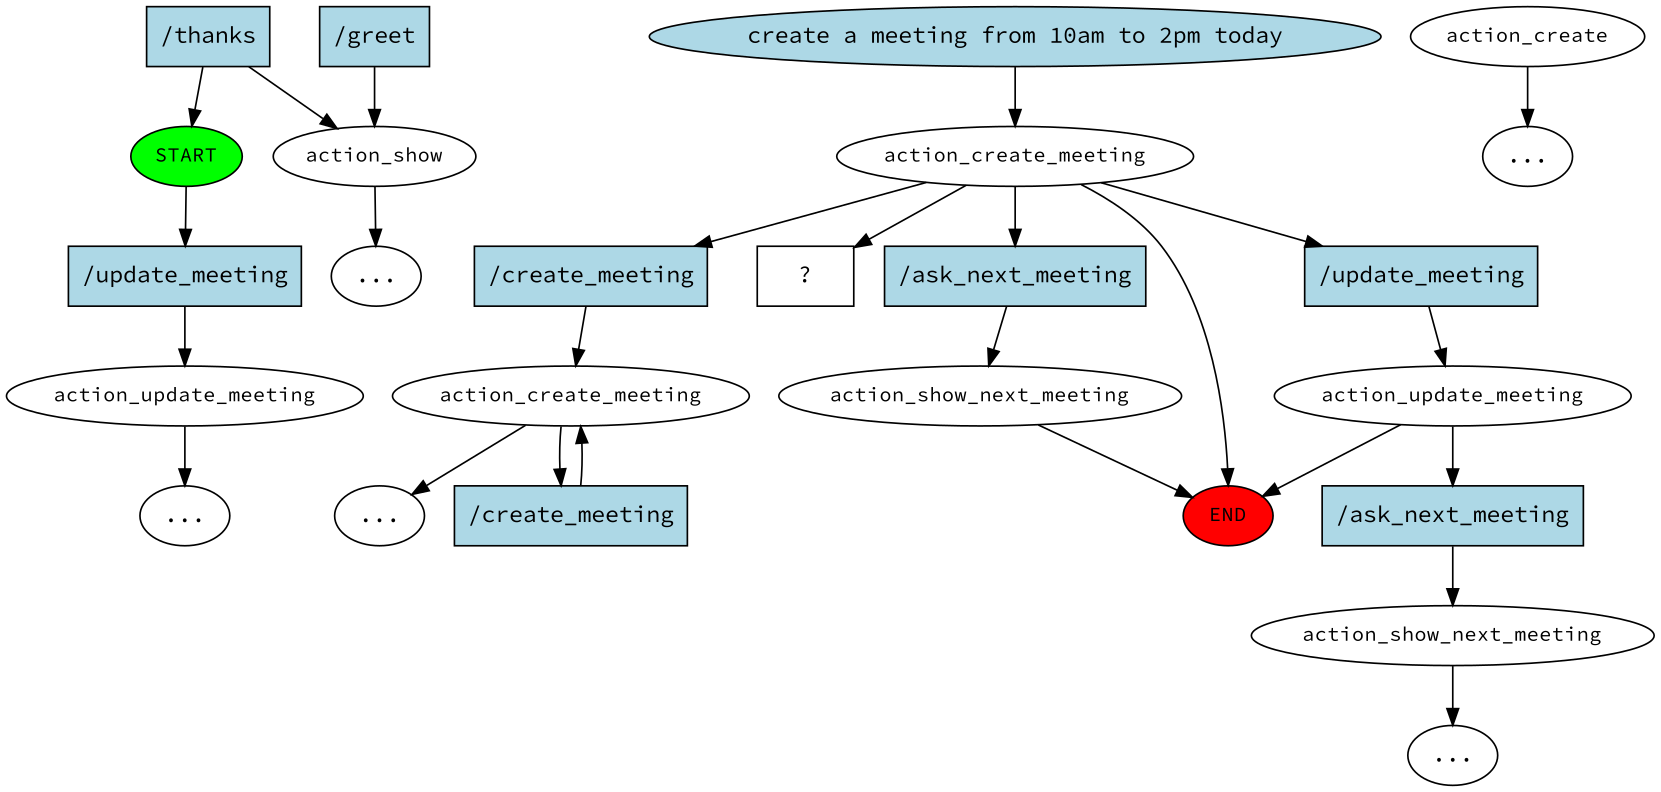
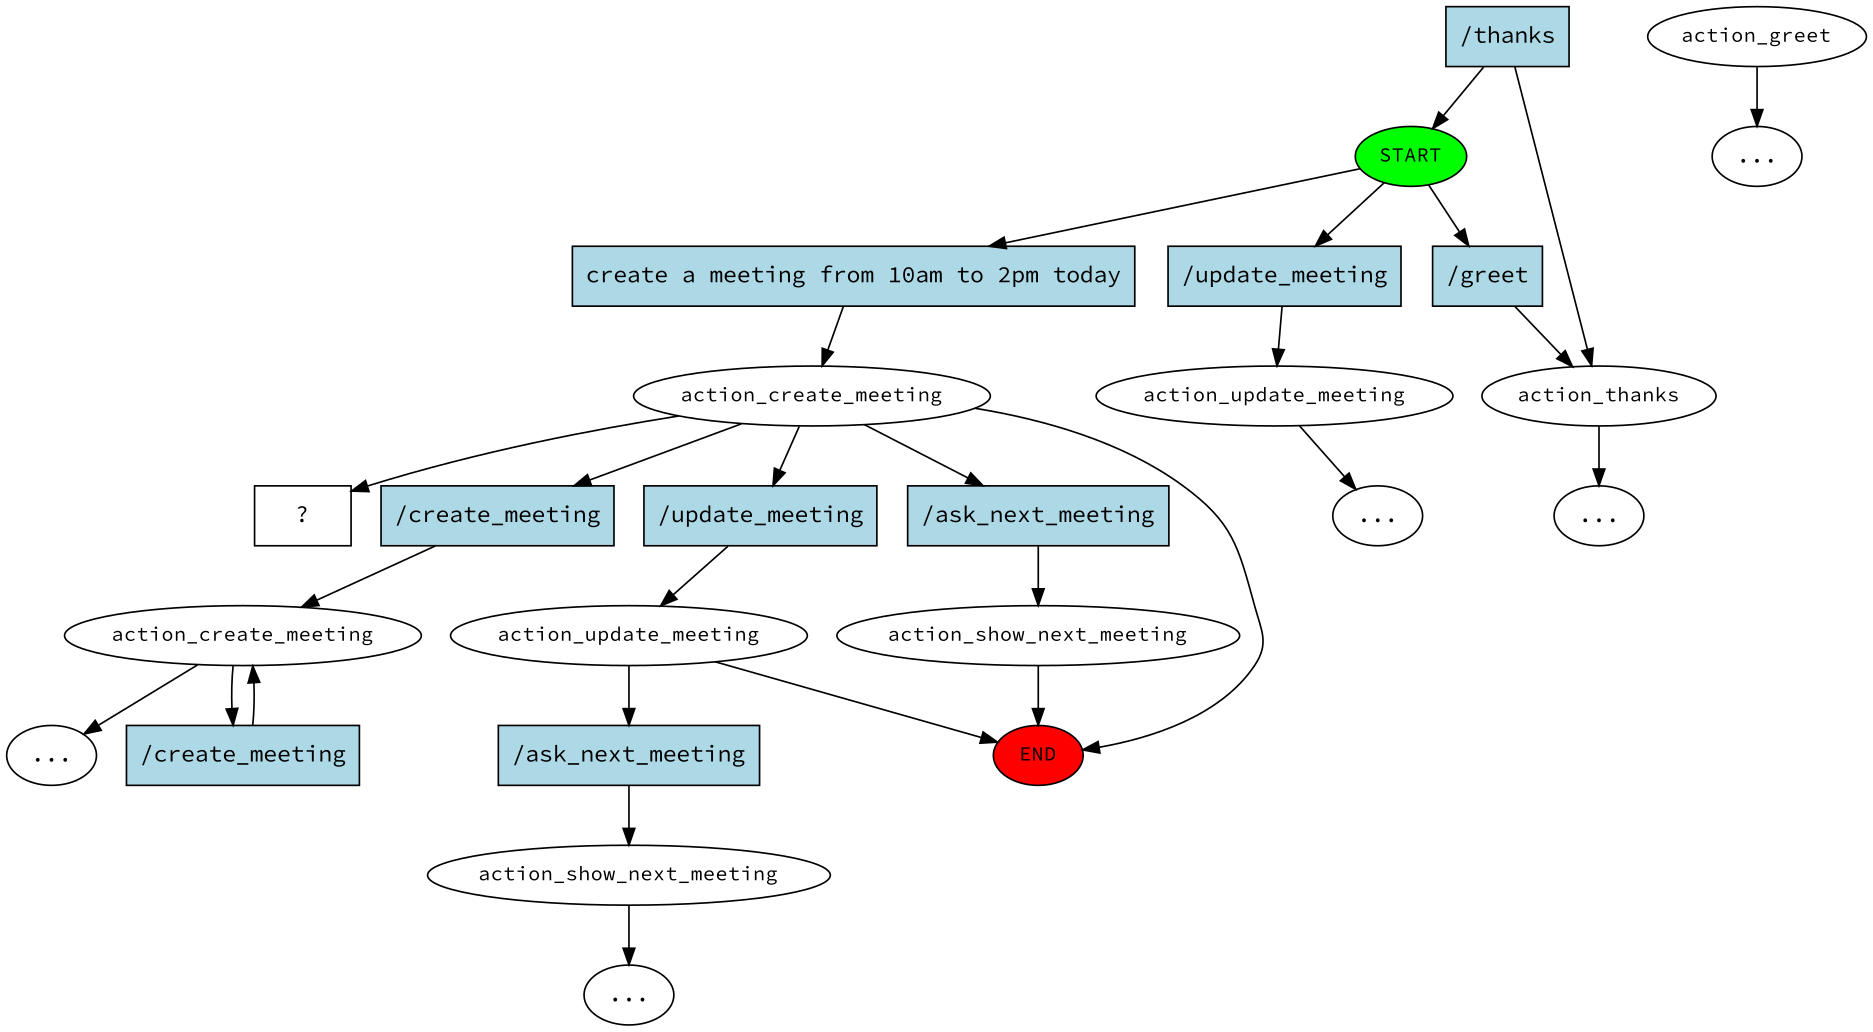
(1015, 37) -> (854, 276)
(1528, 37) -> (1757, 37)
(375, 156) -> (1599, 396)
none -> (1183, 206)
none -> (1444, 208)
